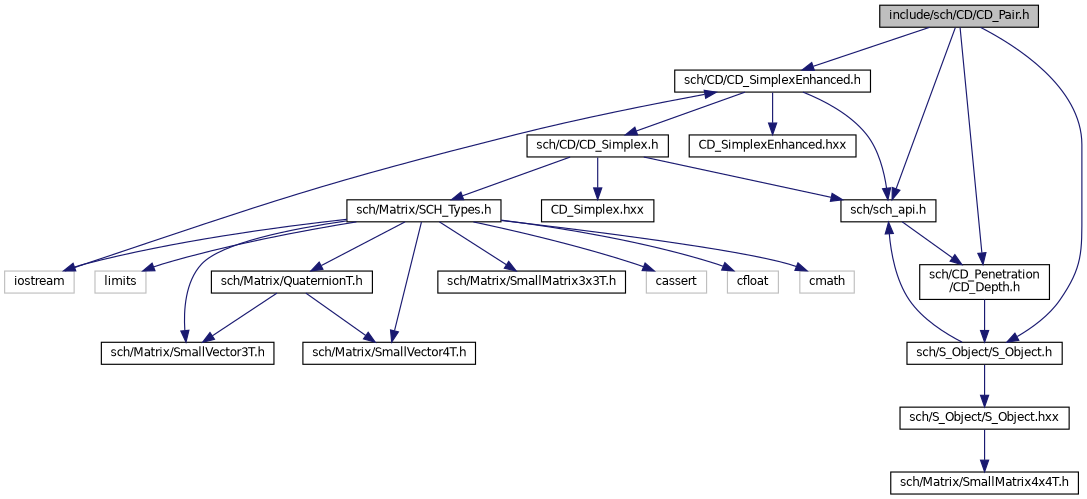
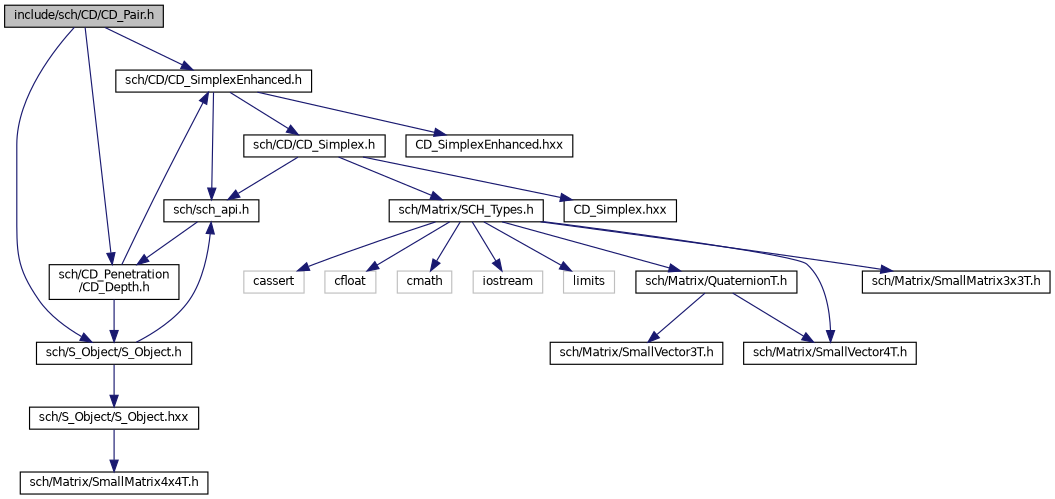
(926, 108) -> none
(381, 170) -> (162, 183)
(208, 259) -> none
